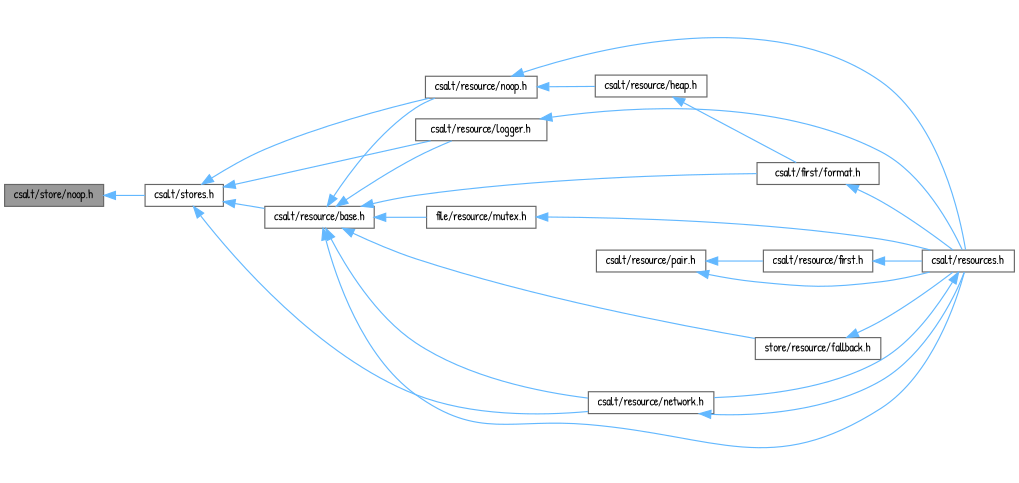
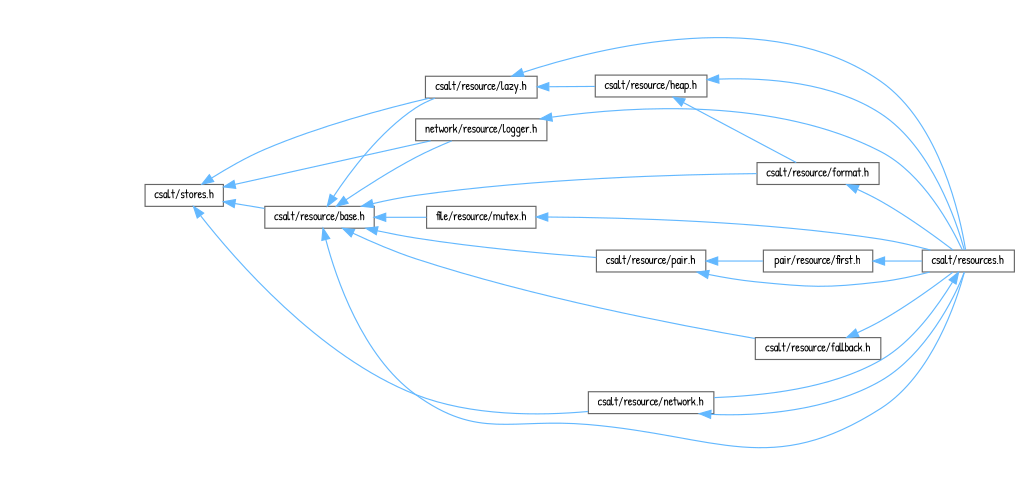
(481, 87) -> (481, 87)
none -> (879, 112)
(481, 130) -> (481, 130)
(818, 174) -> (818, 174)
(54, 195) -> none
(818, 261) -> (818, 261)
(818, 349) -> (818, 349)
(436, 355) -> (486, 247)
